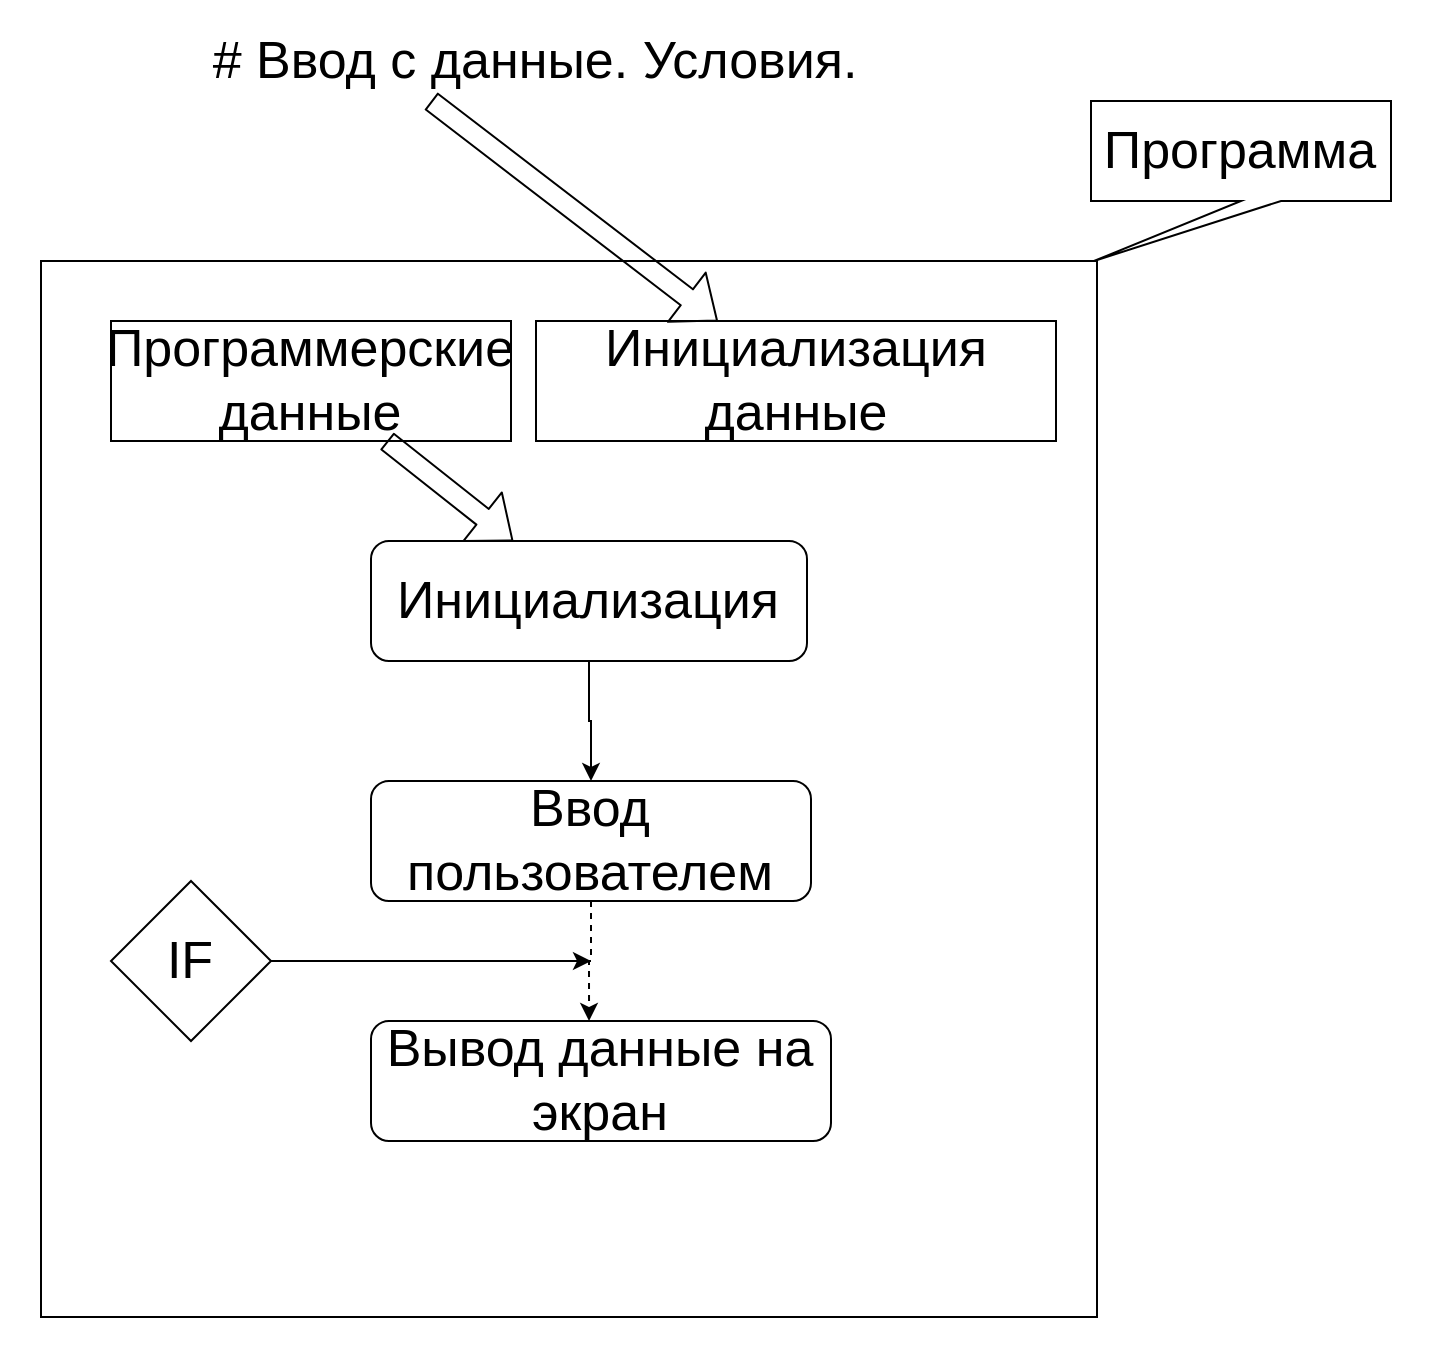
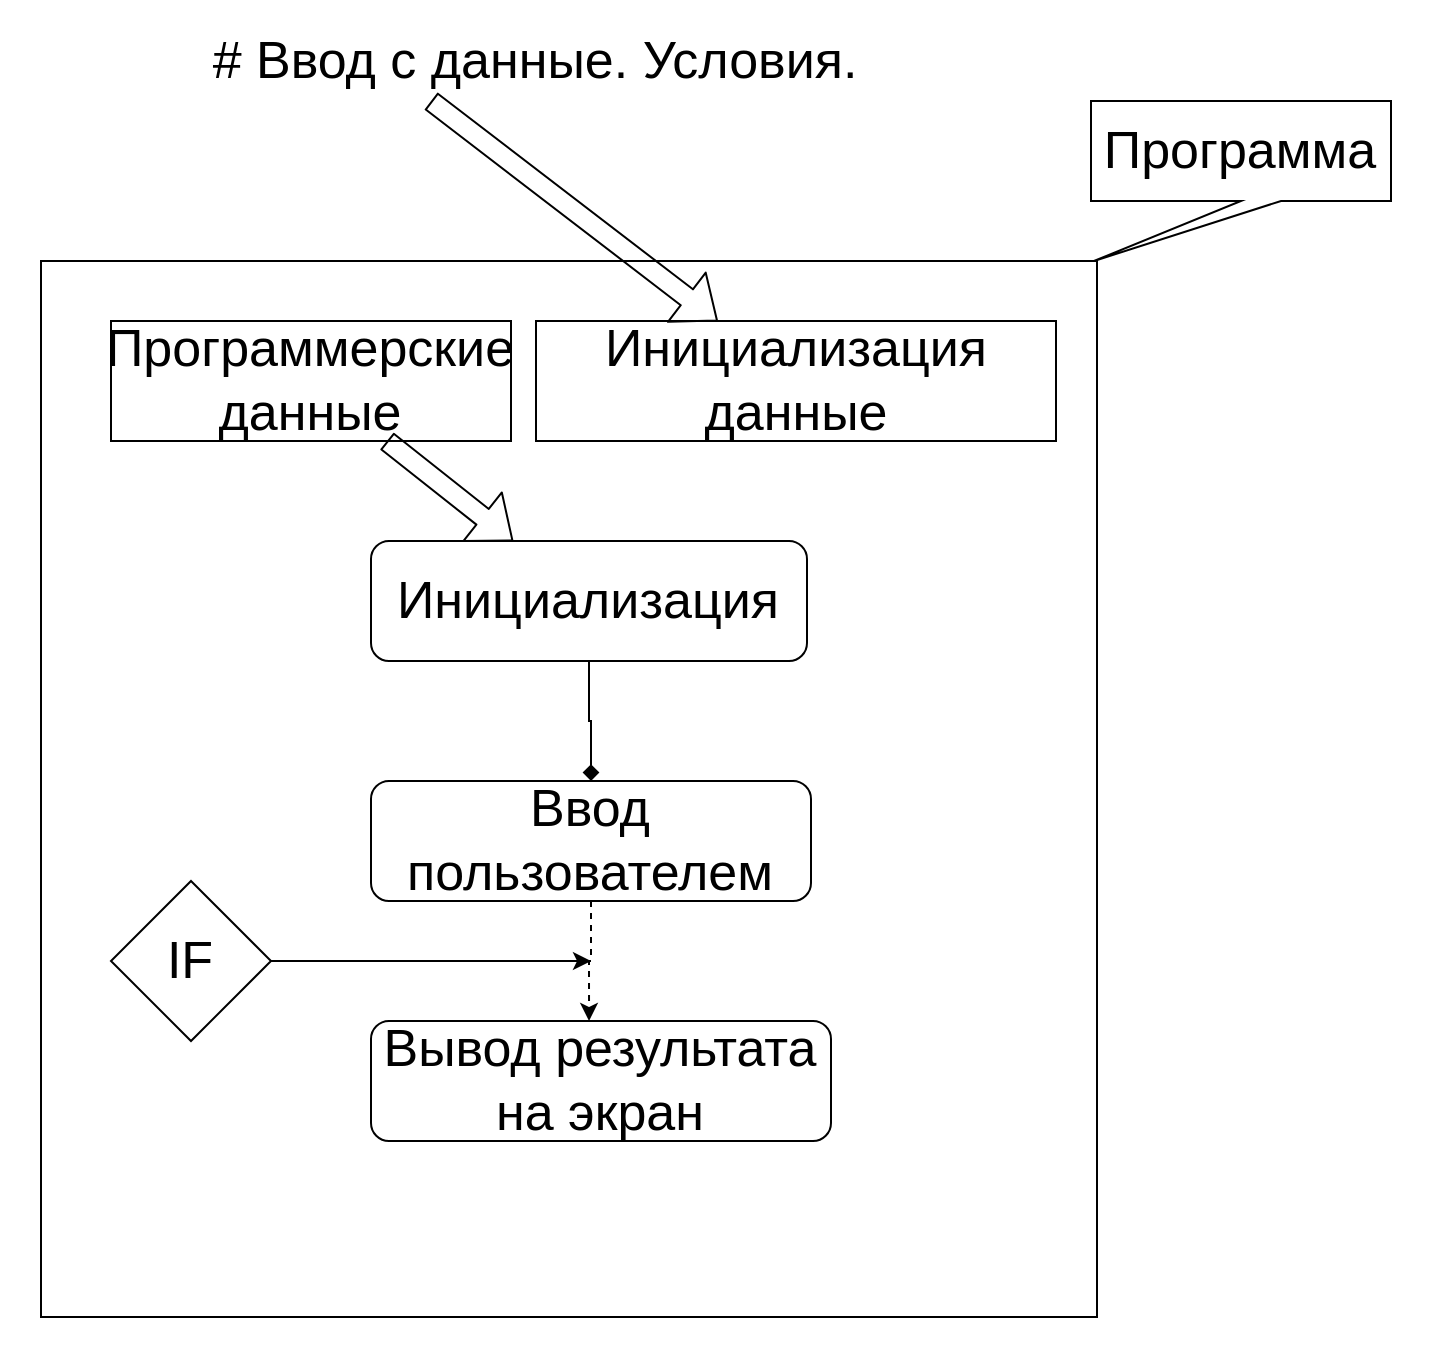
(591, 766) -> (591, 765)
(601, 1081) -> (601, 1081)
